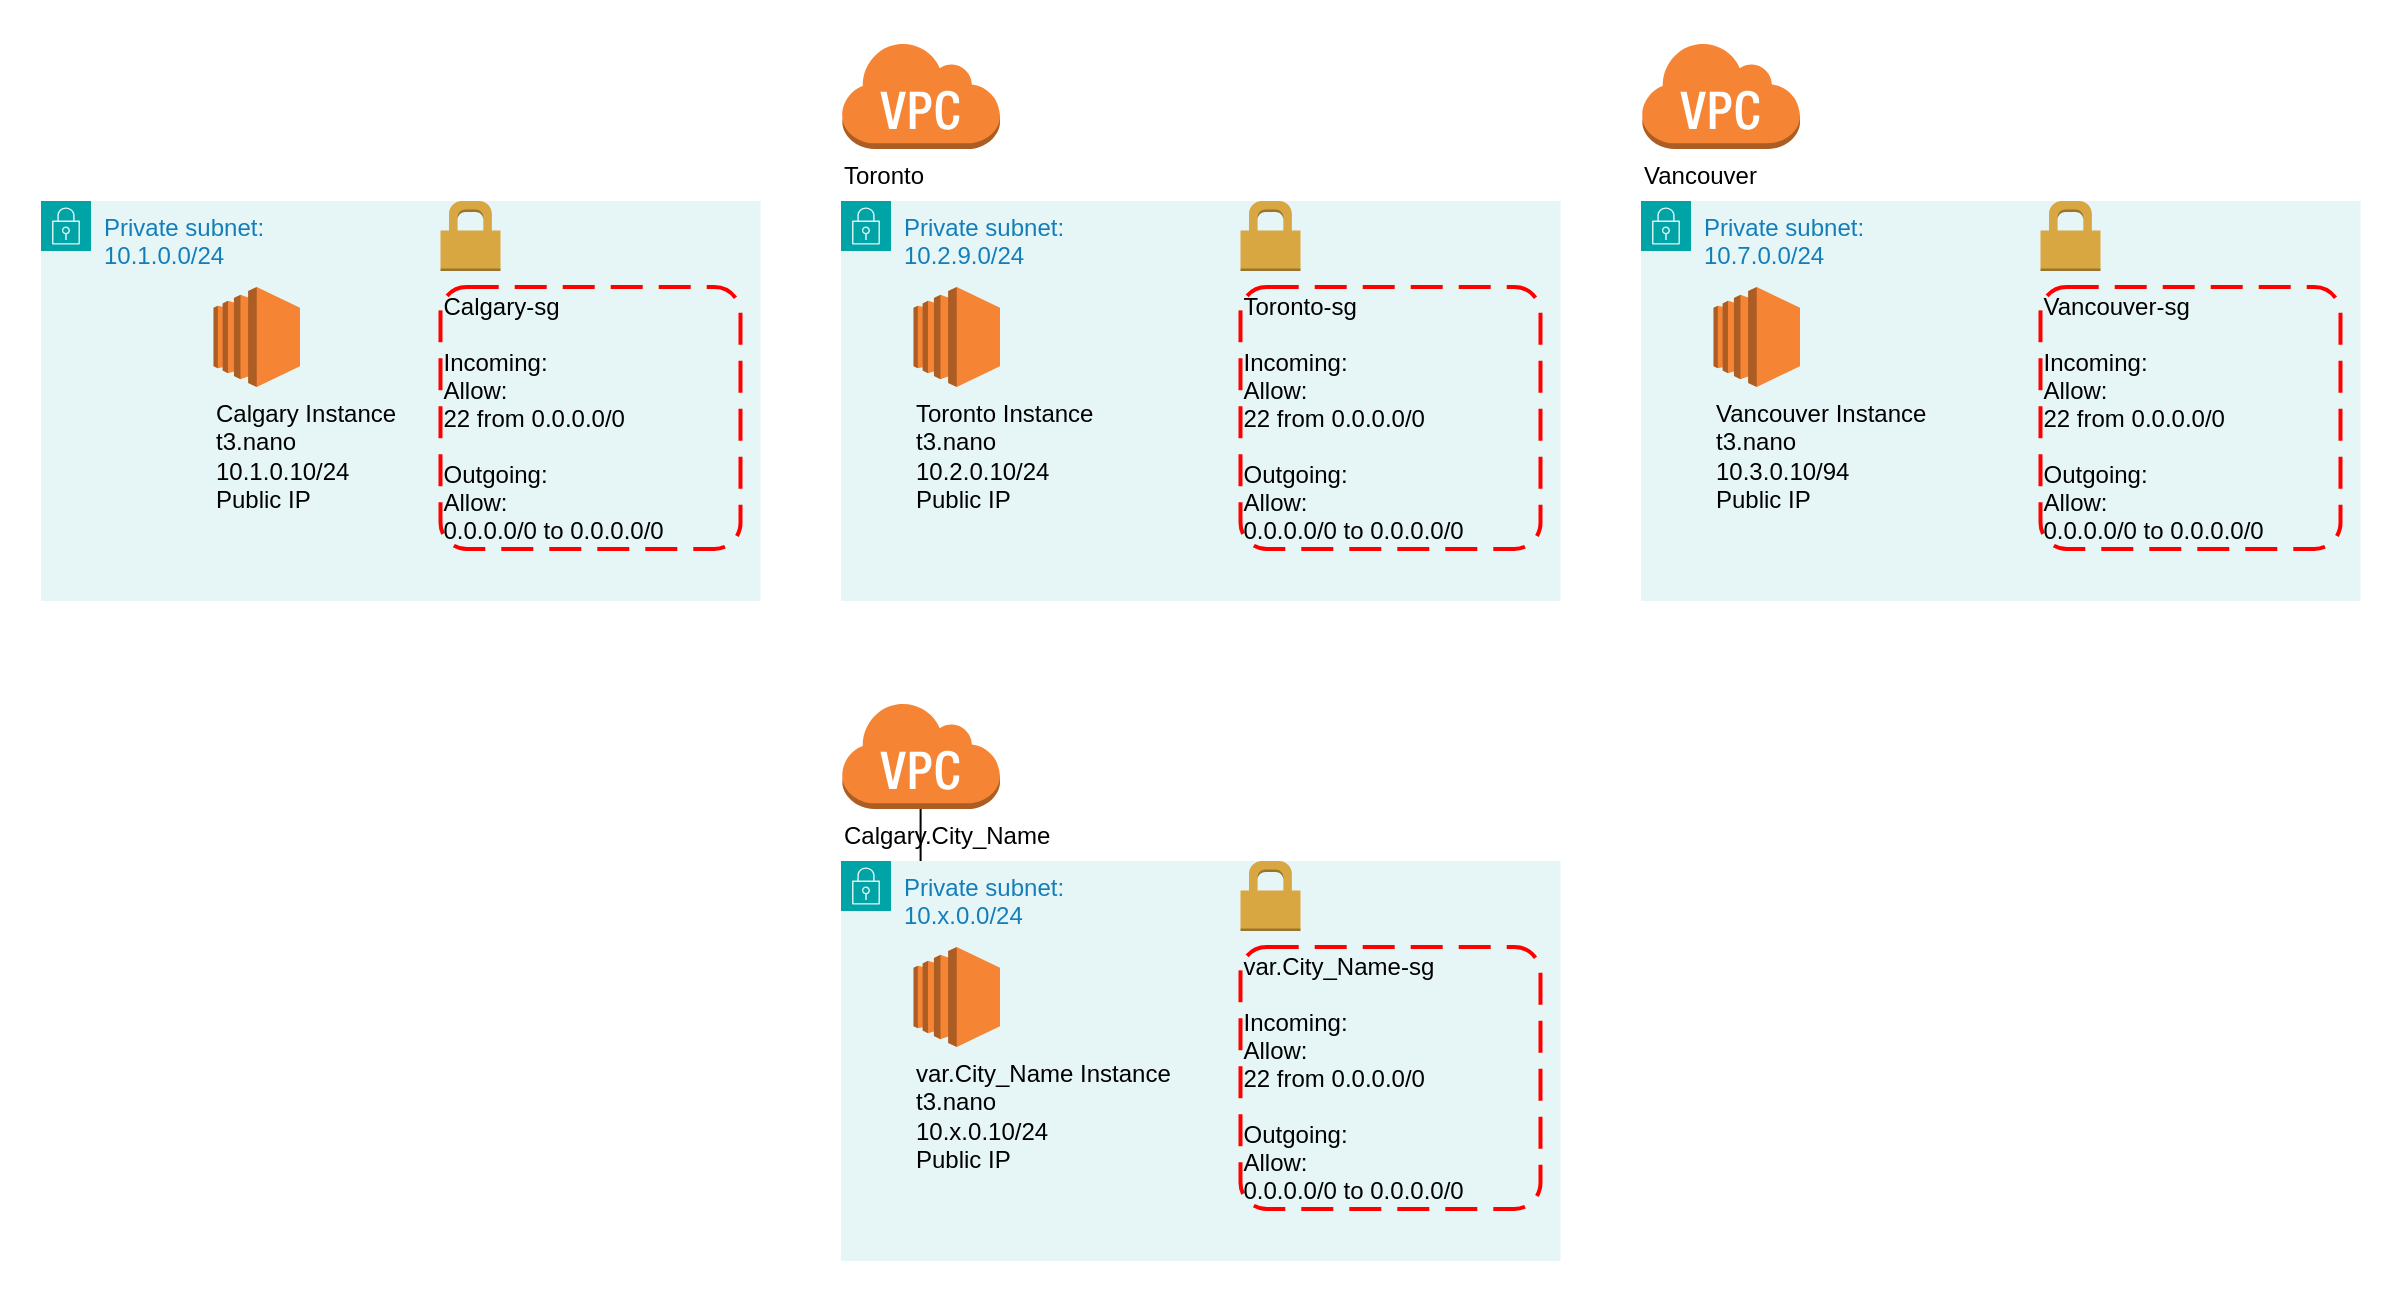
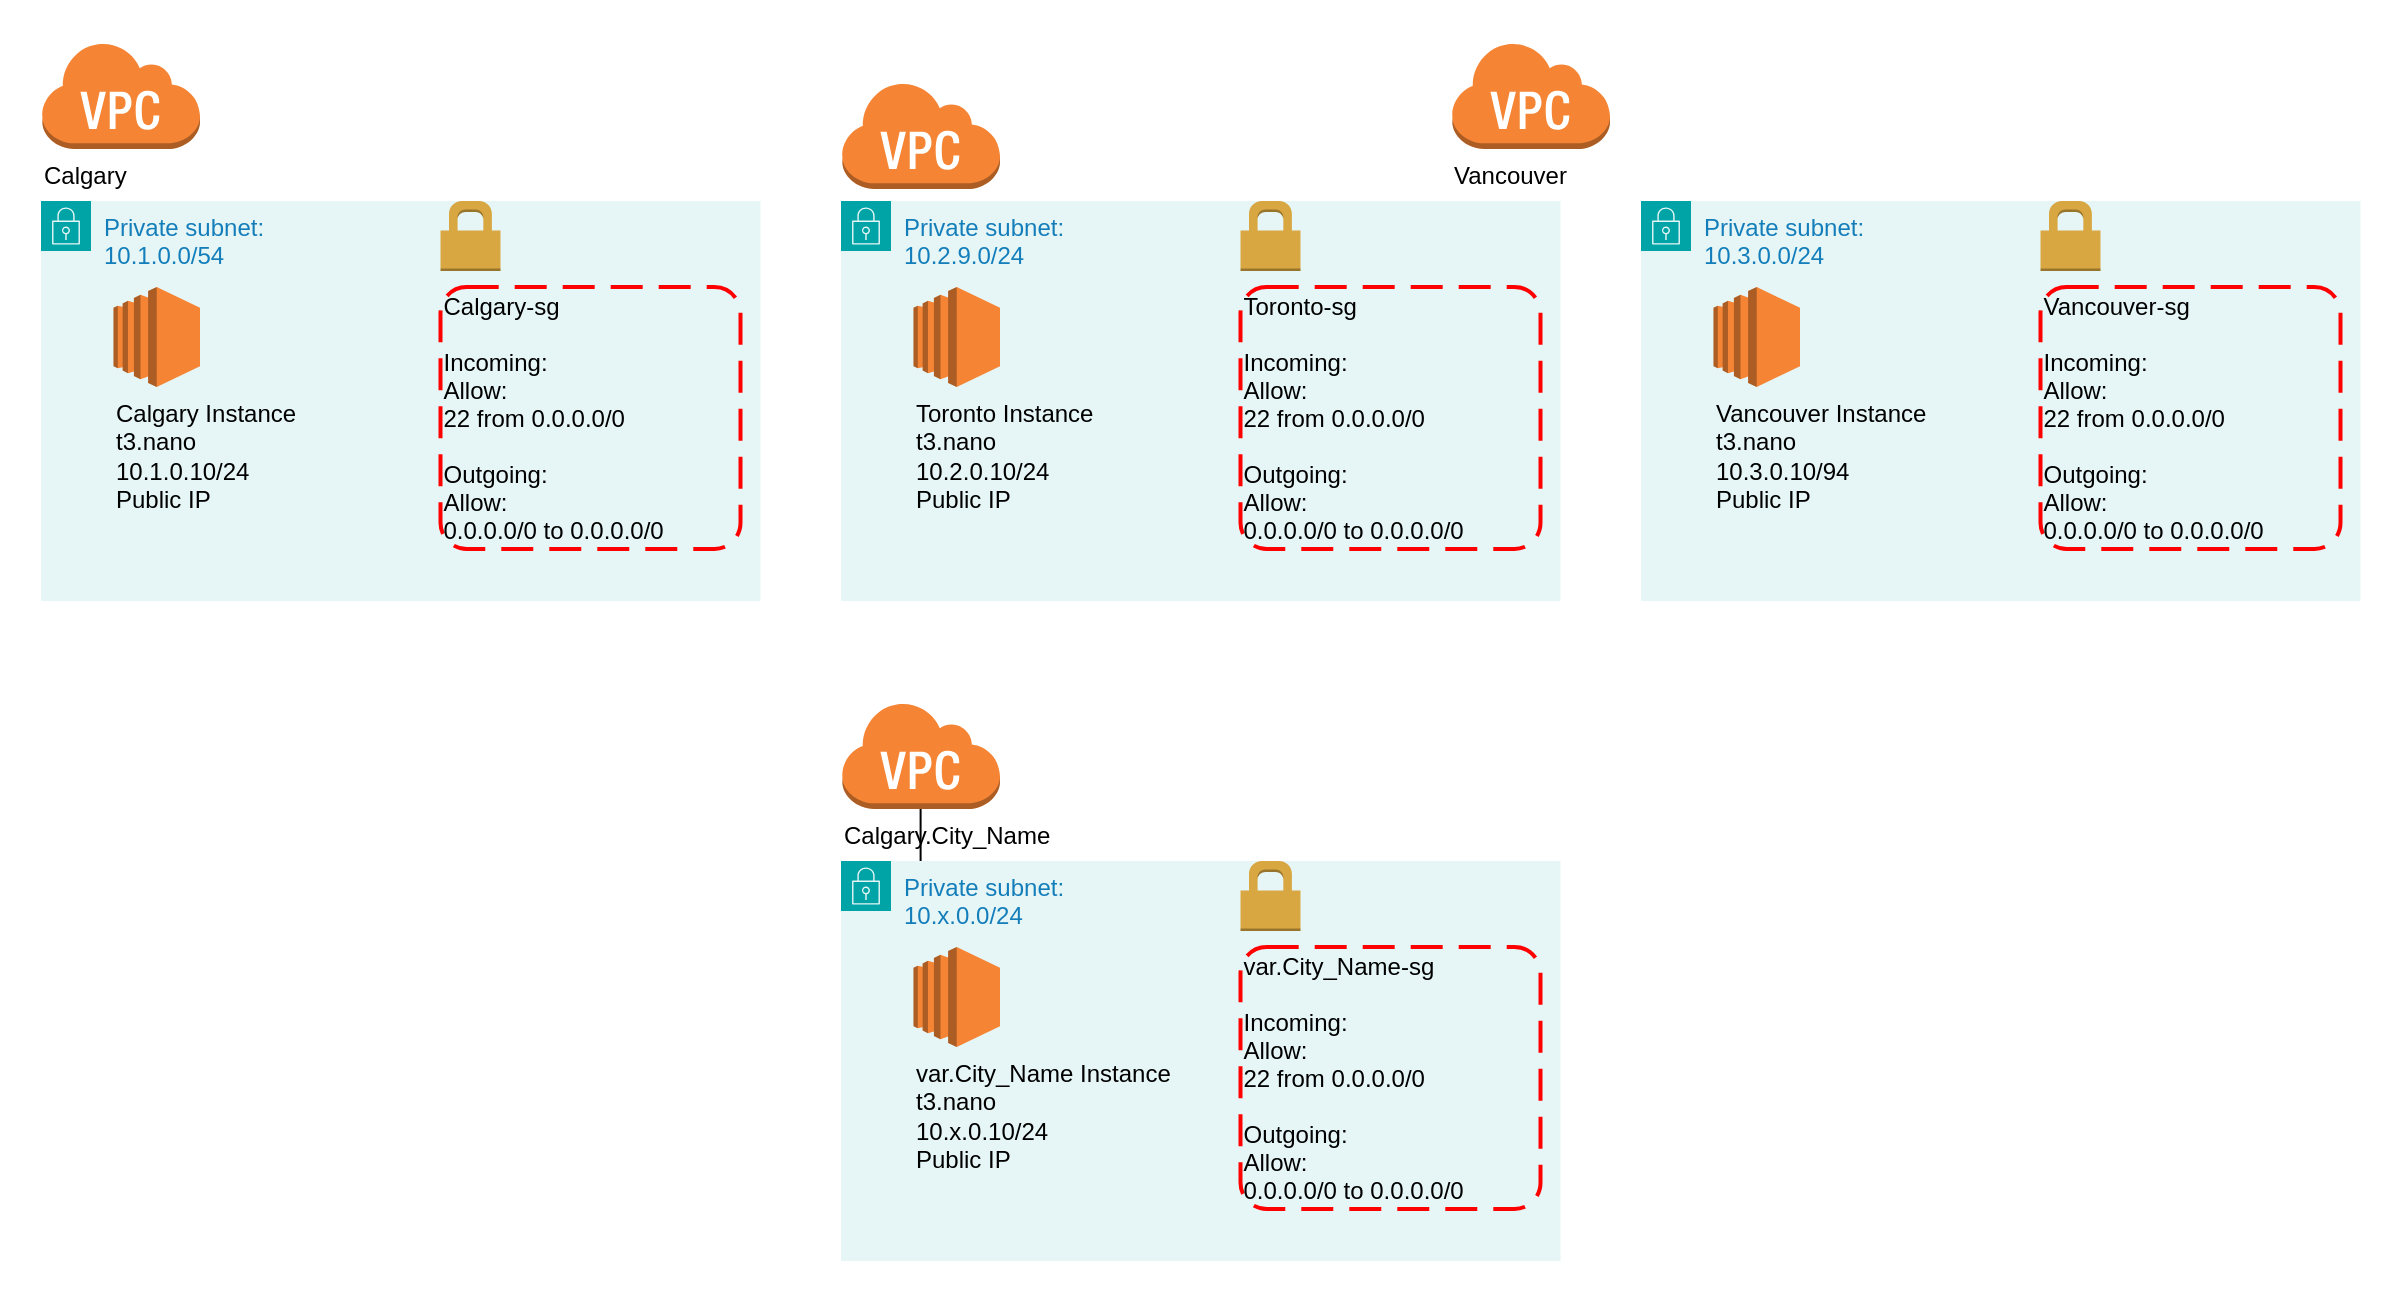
none -> (121, 95)
(921, 95) -> (921, 135)
(1721, 95) -> (1531, 95)
(196, 244) -> (196, 244)
(1796, 244) -> (1796, 244)
(257, 337) -> (157, 337)
